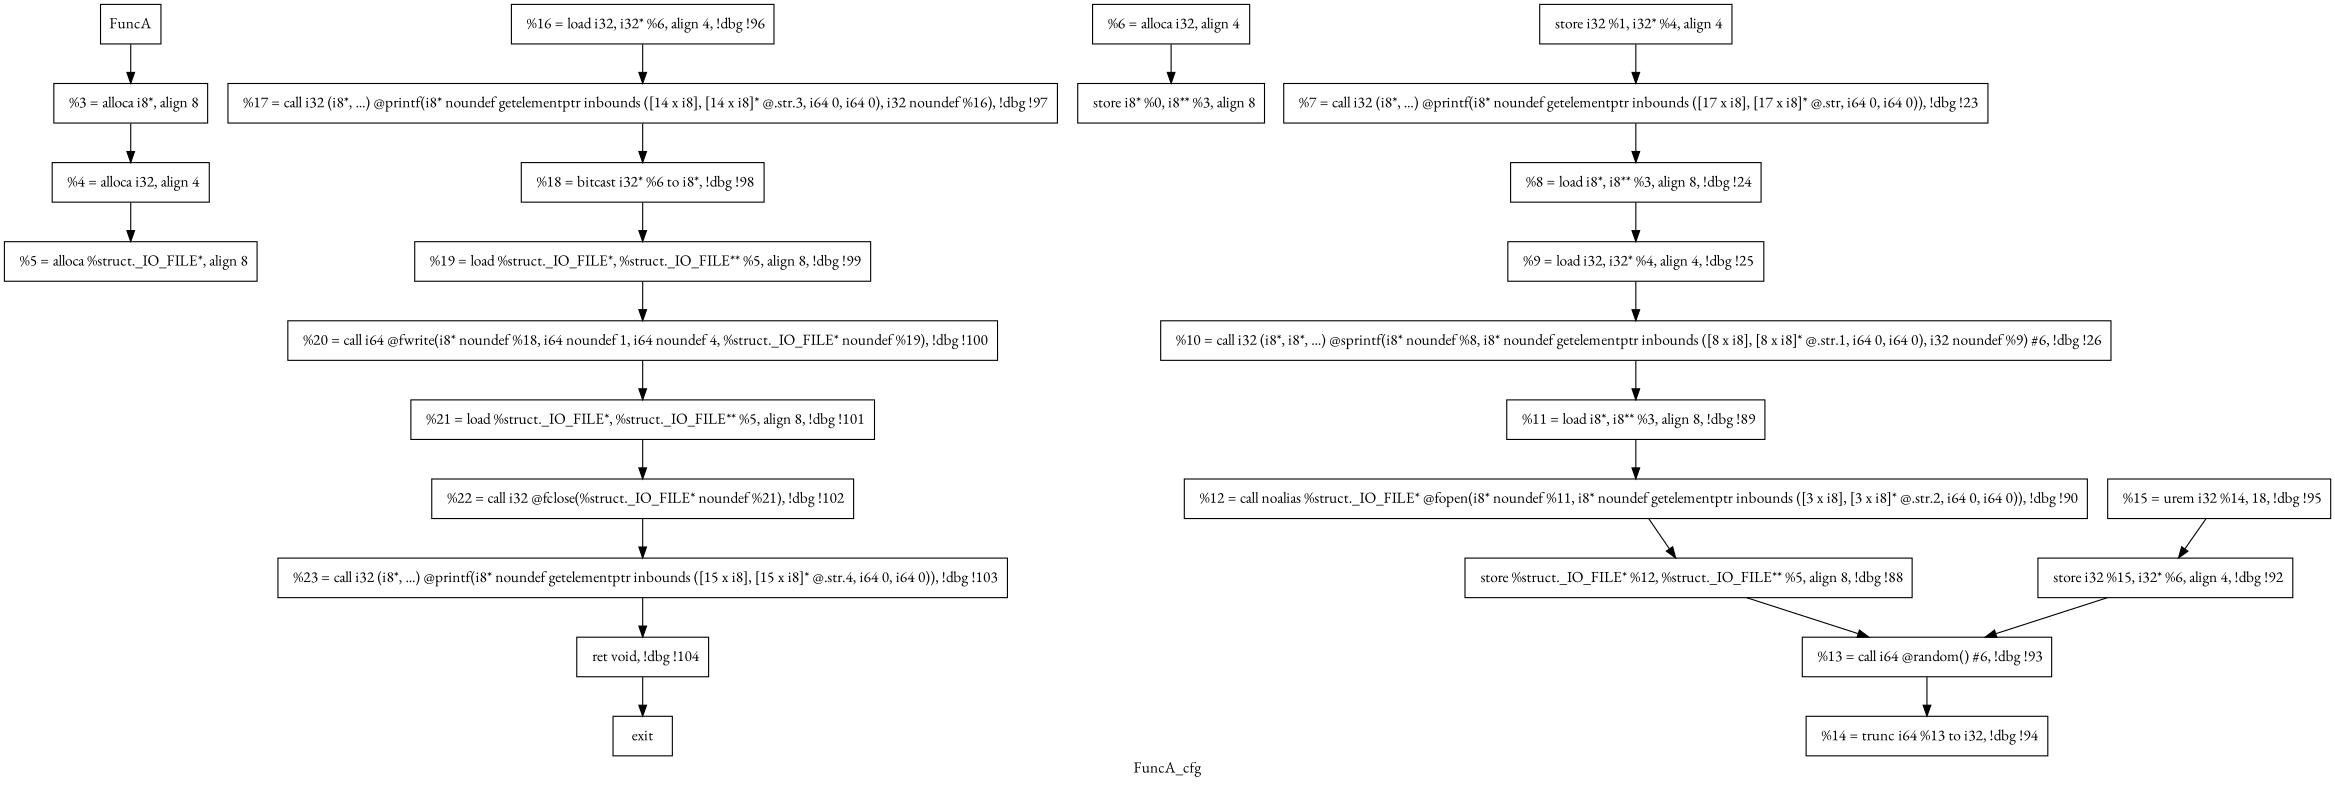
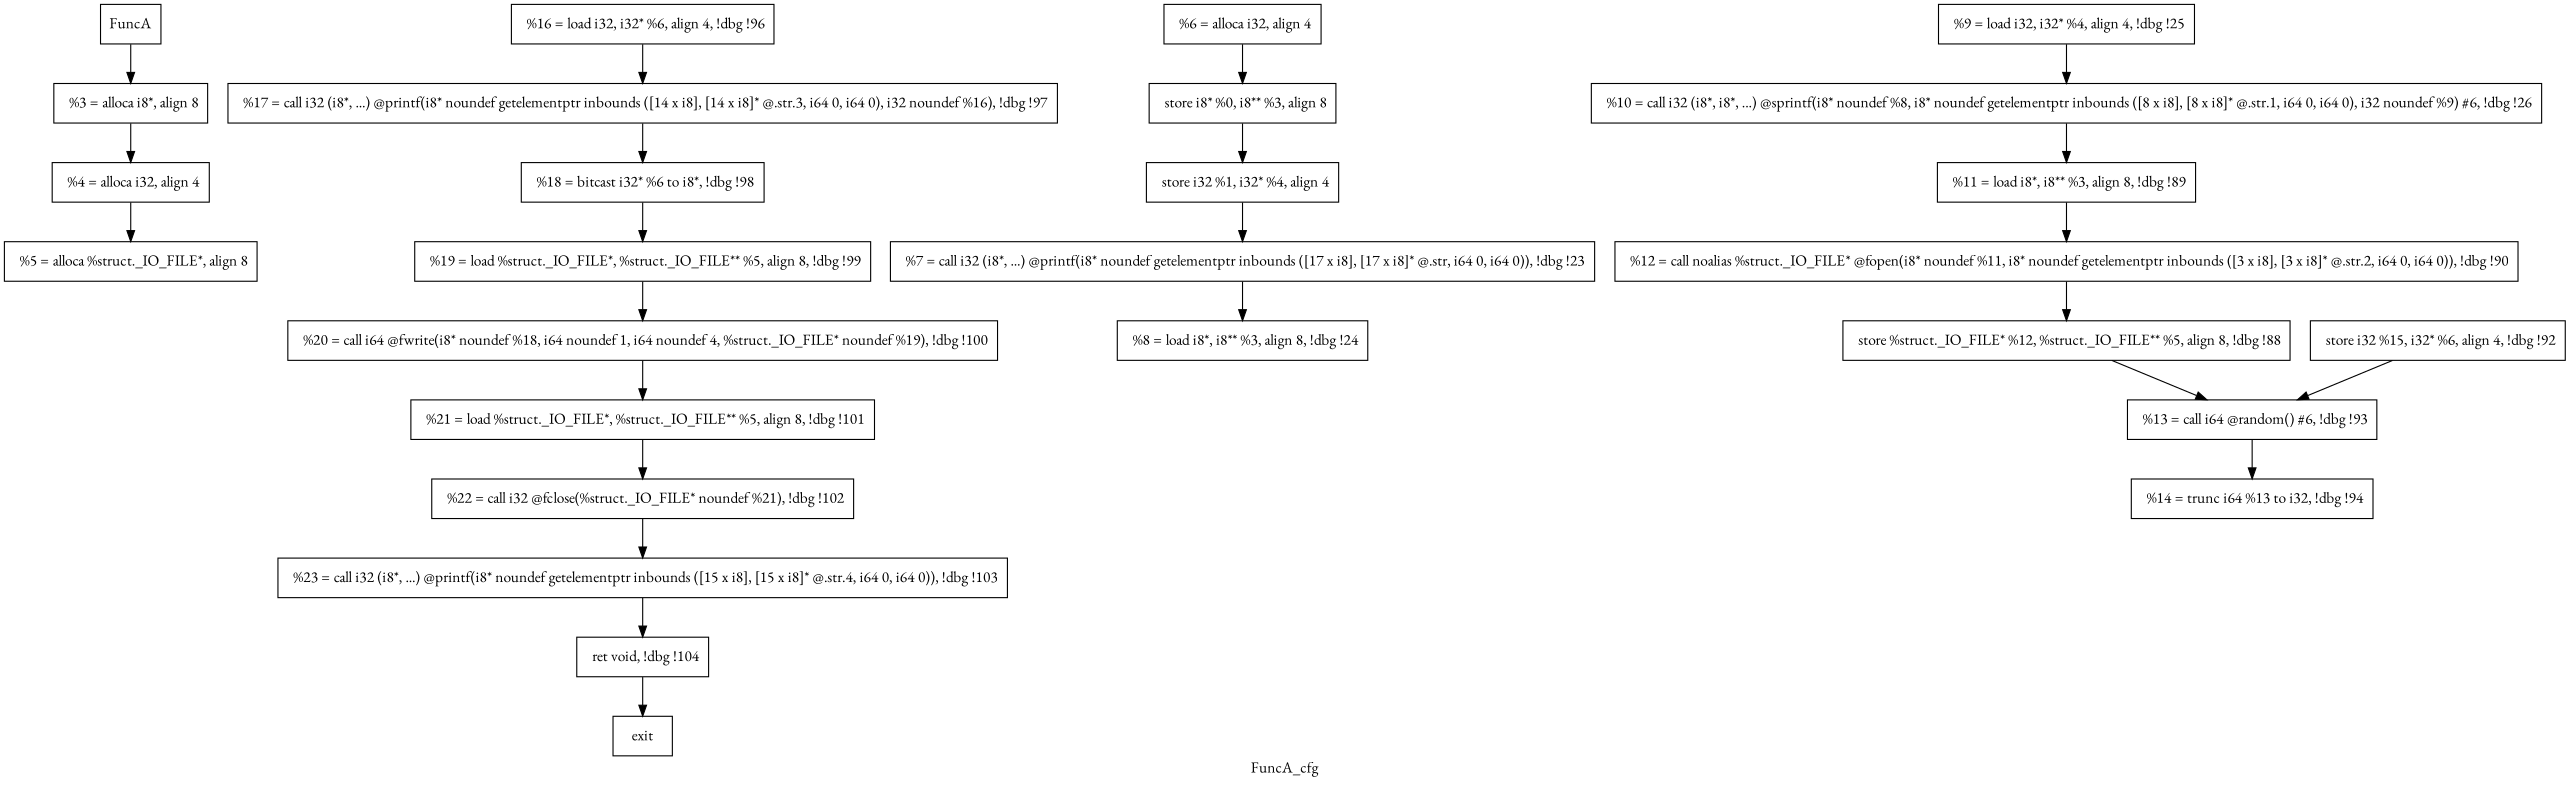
none -> (1243, 137)
(1636, 217) -> none
(2219, 499) -> none
